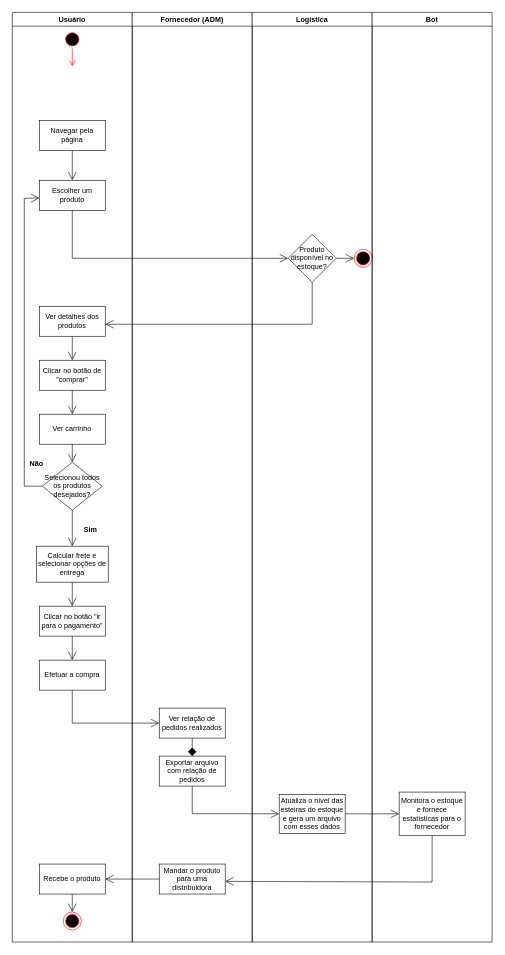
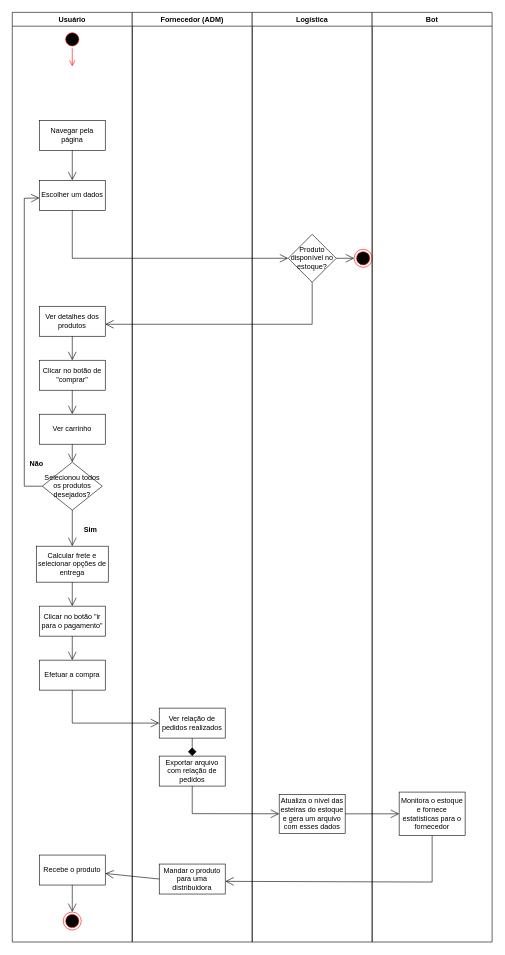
(72, 195) -> (72, 195)
(72, 879) -> (72, 870)
